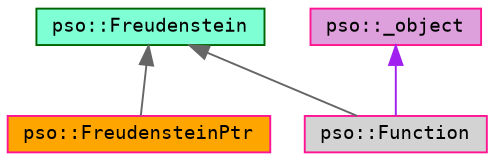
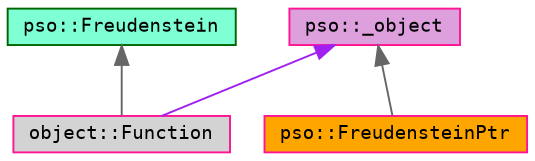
(144, 90) -> (387, 90)
(396, 134) -> (122, 134)
